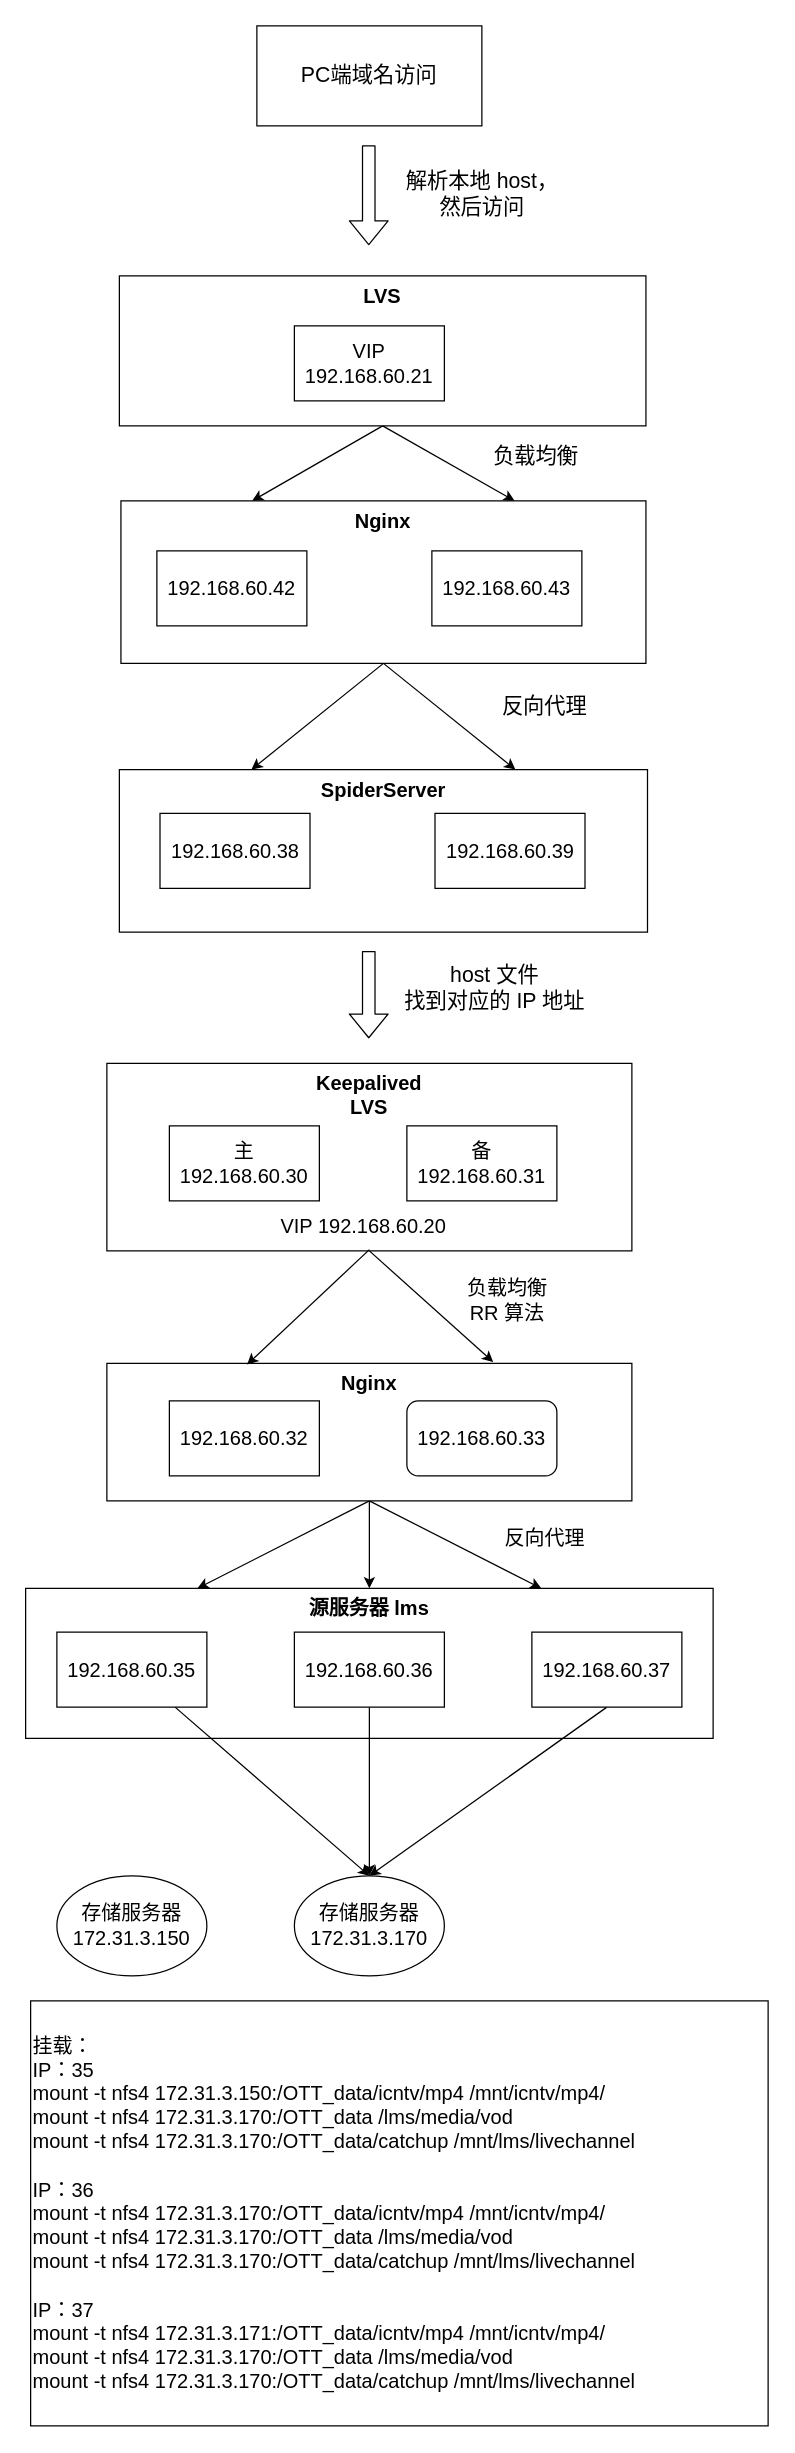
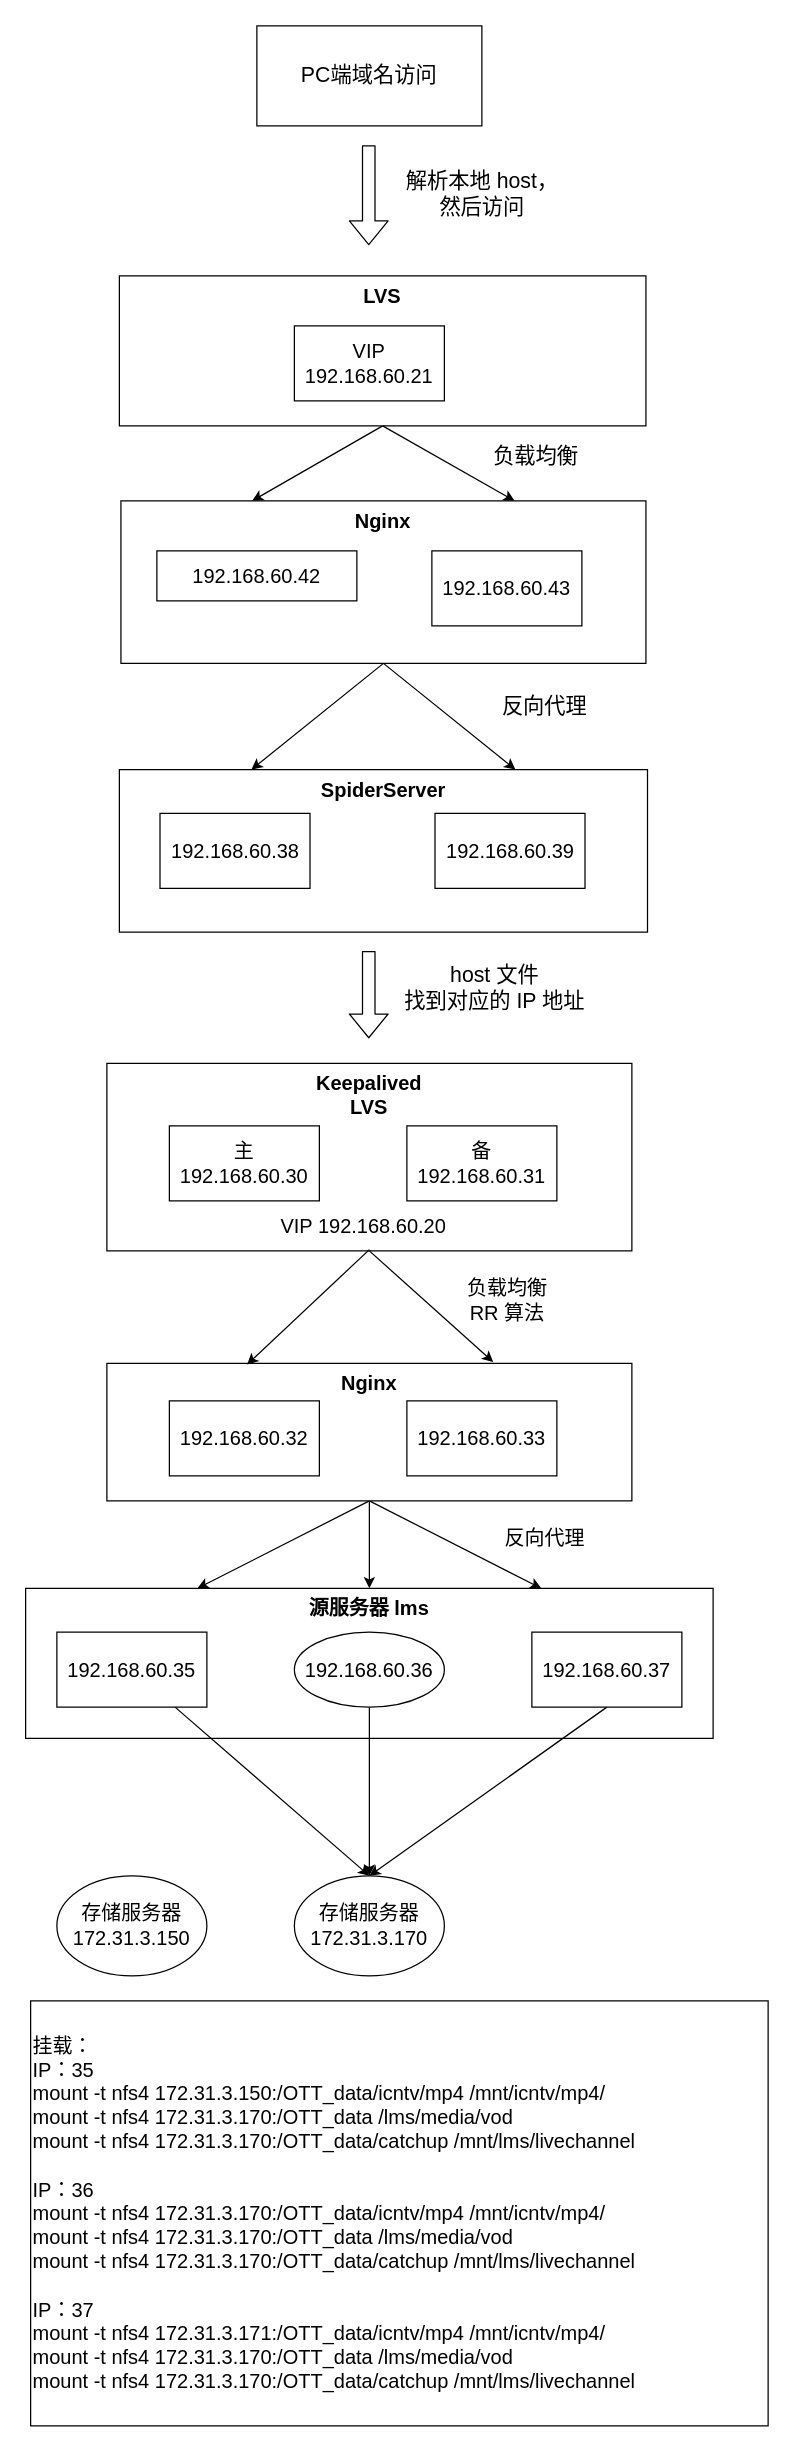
(232, 588) -> (257, 576)
(482, 1438) -> (482, 1438)
(369, 1669) -> (369, 1669)
